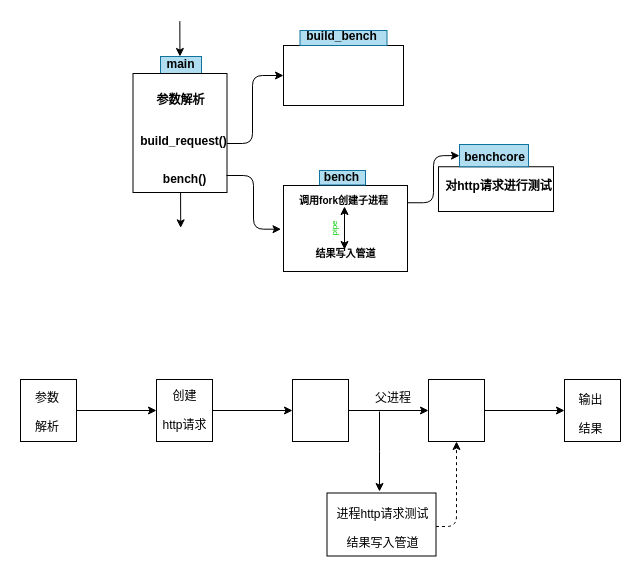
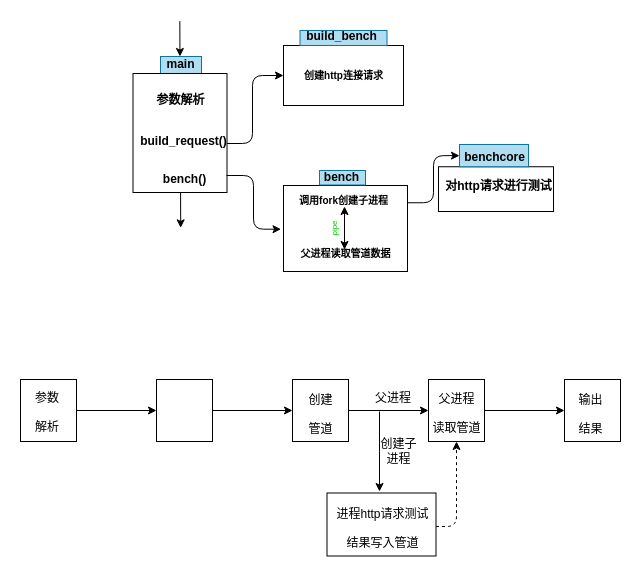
none -> (344, 72)
(346, 250) -> (346, 250)
(184, 407) -> none
none -> (457, 409)
none -> (321, 411)
none -> (399, 452)
